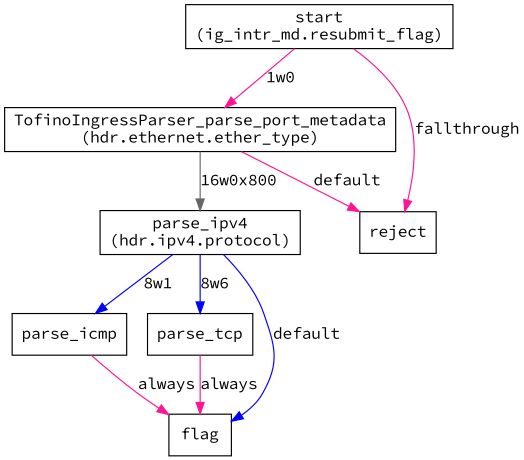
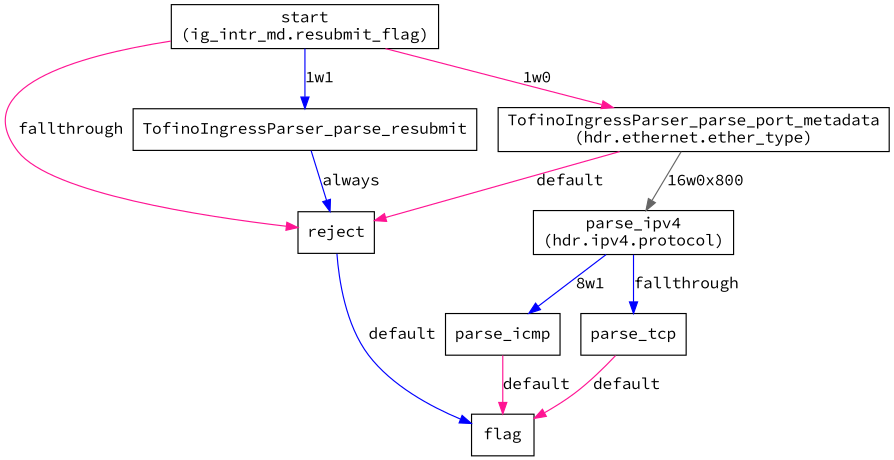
none -> (305, 130)
(215, 284) -> (686, 284)
(270, 334) -> (370, 357)
(167, 385) -> (536, 385)
(229, 385) -> (627, 385)
